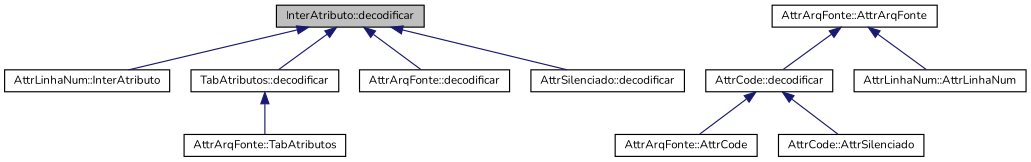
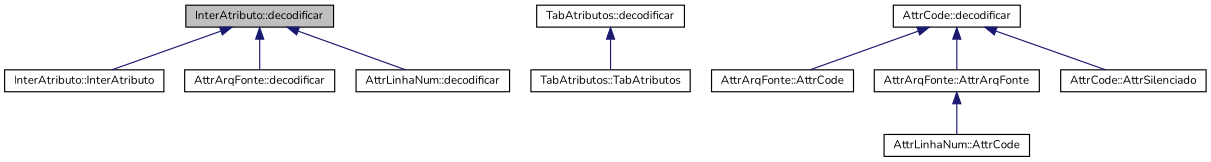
(303, 52) -> none
(807, 52) -> (957, 55)
(87, 81) -> (84, 81)
(608, 81) -> (433, 81)
(940, 81) -> (957, 145)
(265, 145) -> (611, 81)
